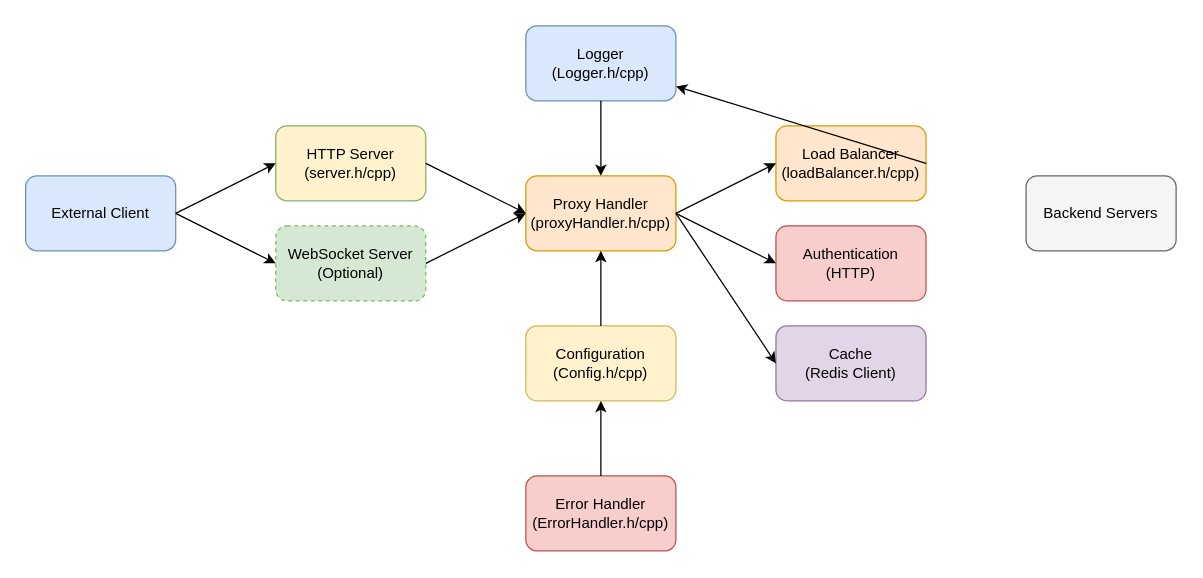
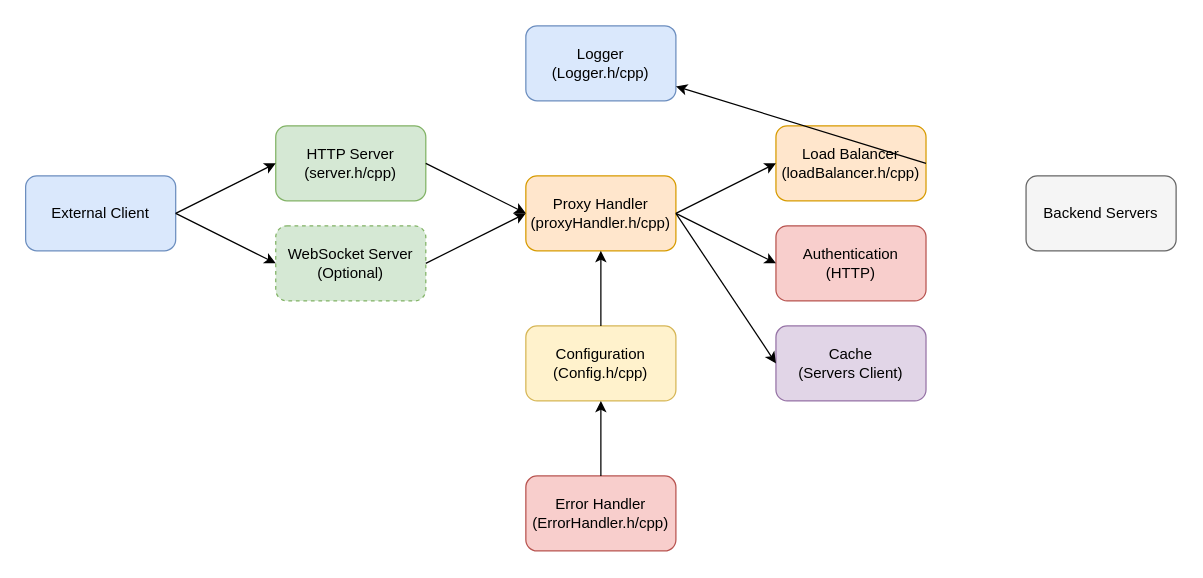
(601, 134) -> none
(351, 163) -> (351, 163)
(851, 363) -> (851, 363)
